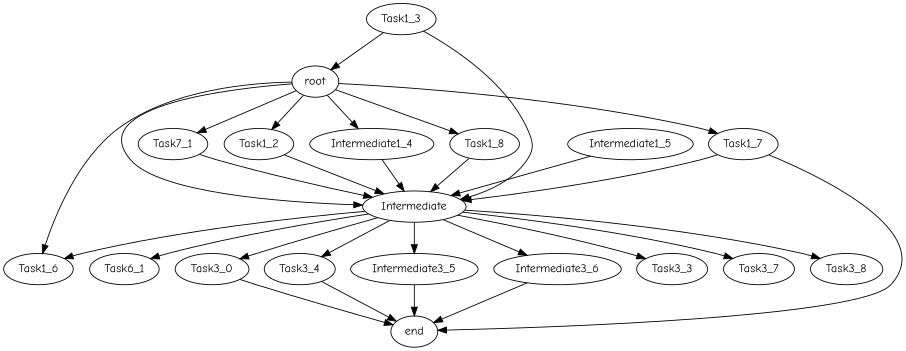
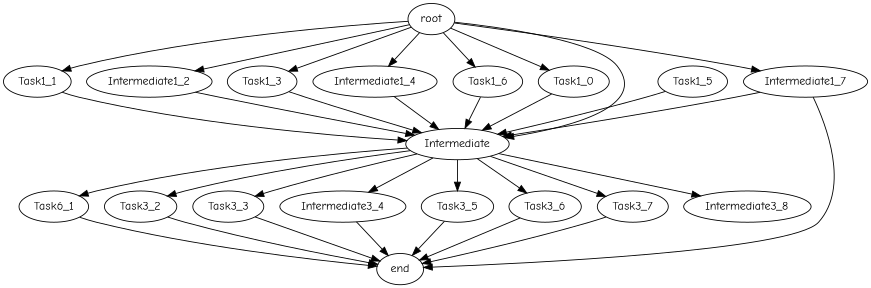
(361, 49) -> (354, 48)
(173, 144) -> (37, 82)
(259, 144) -> (149, 82)
(485, 144) -> (574, 82)
(630, 144) -> (693, 82)
(743, 144) -> (806, 82)
(218, 228) -> (475, 109)
none -> (313, 238)
none -> (519, 241)
none -> (223, 247)
(212, 269) -> (141, 207)
(300, 269) -> (343, 207)
(414, 269) -> (457, 207)
(558, 269) -> (545, 207)
(847, 269) -> (747, 207)
